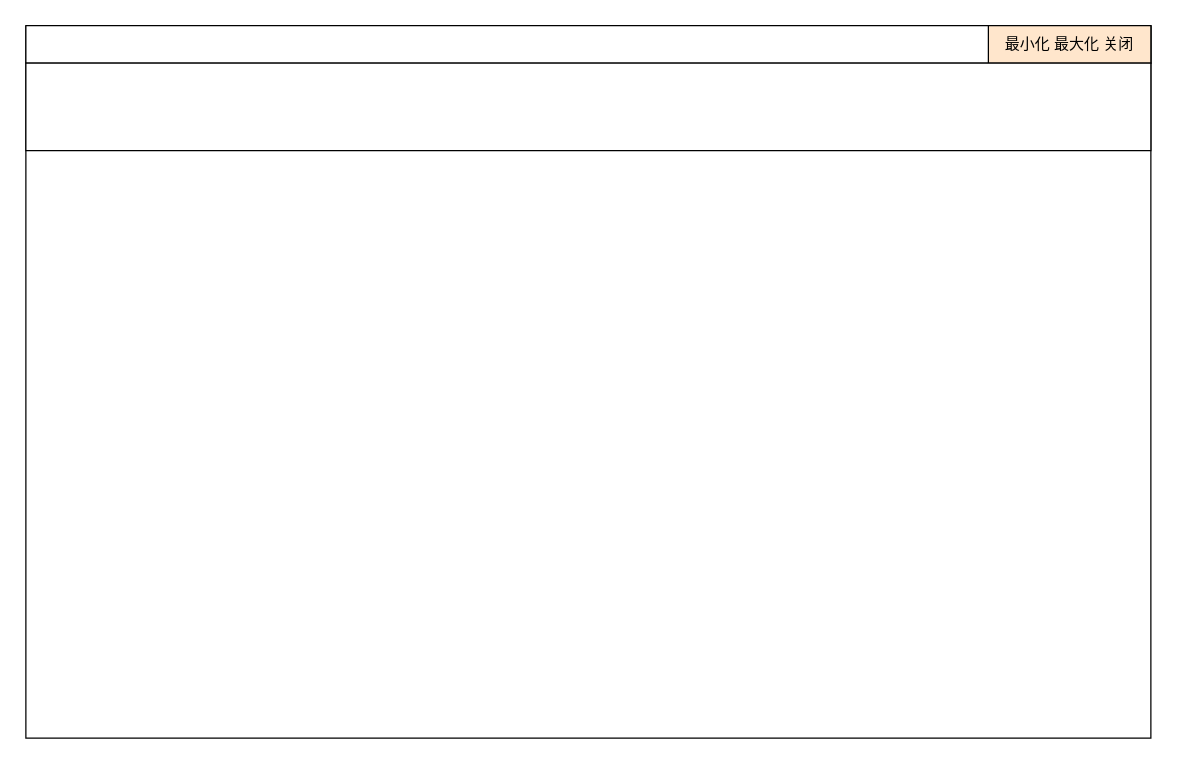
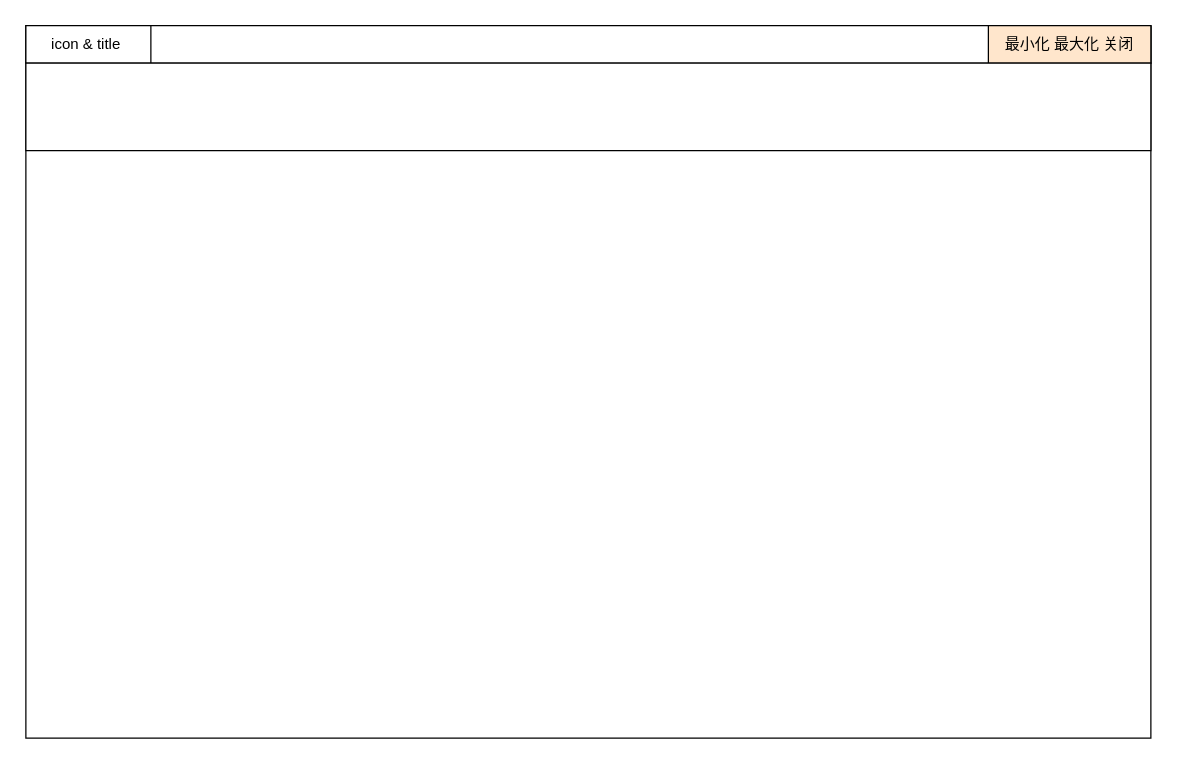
none -> (88, 44)
